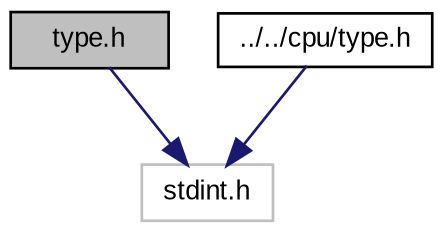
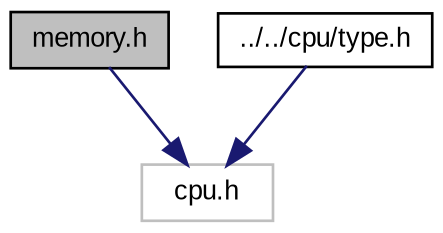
(90, 40) -> (90, 40)
(207, 193) -> (207, 193)
